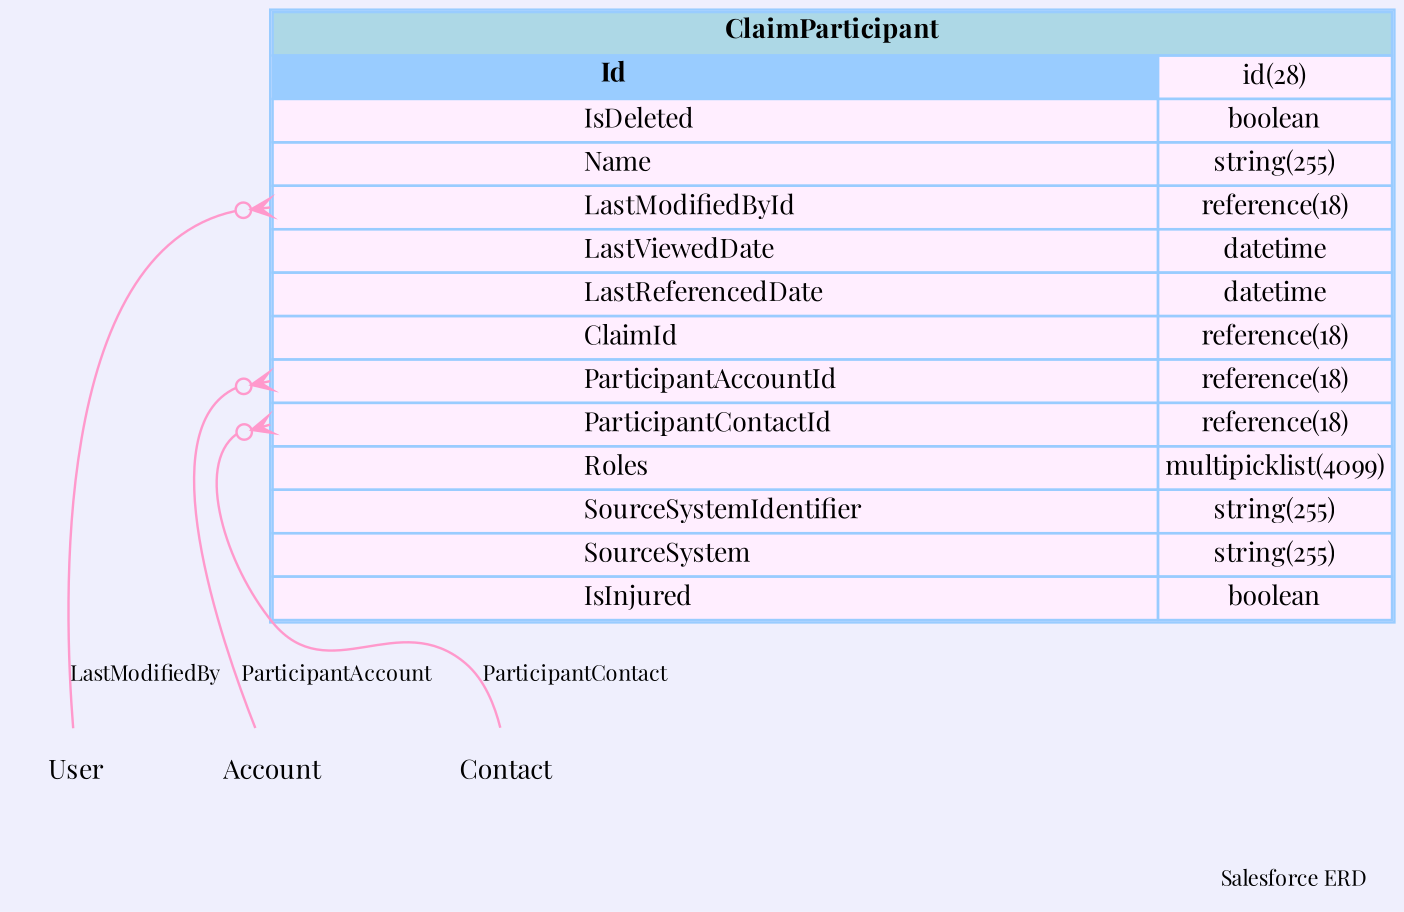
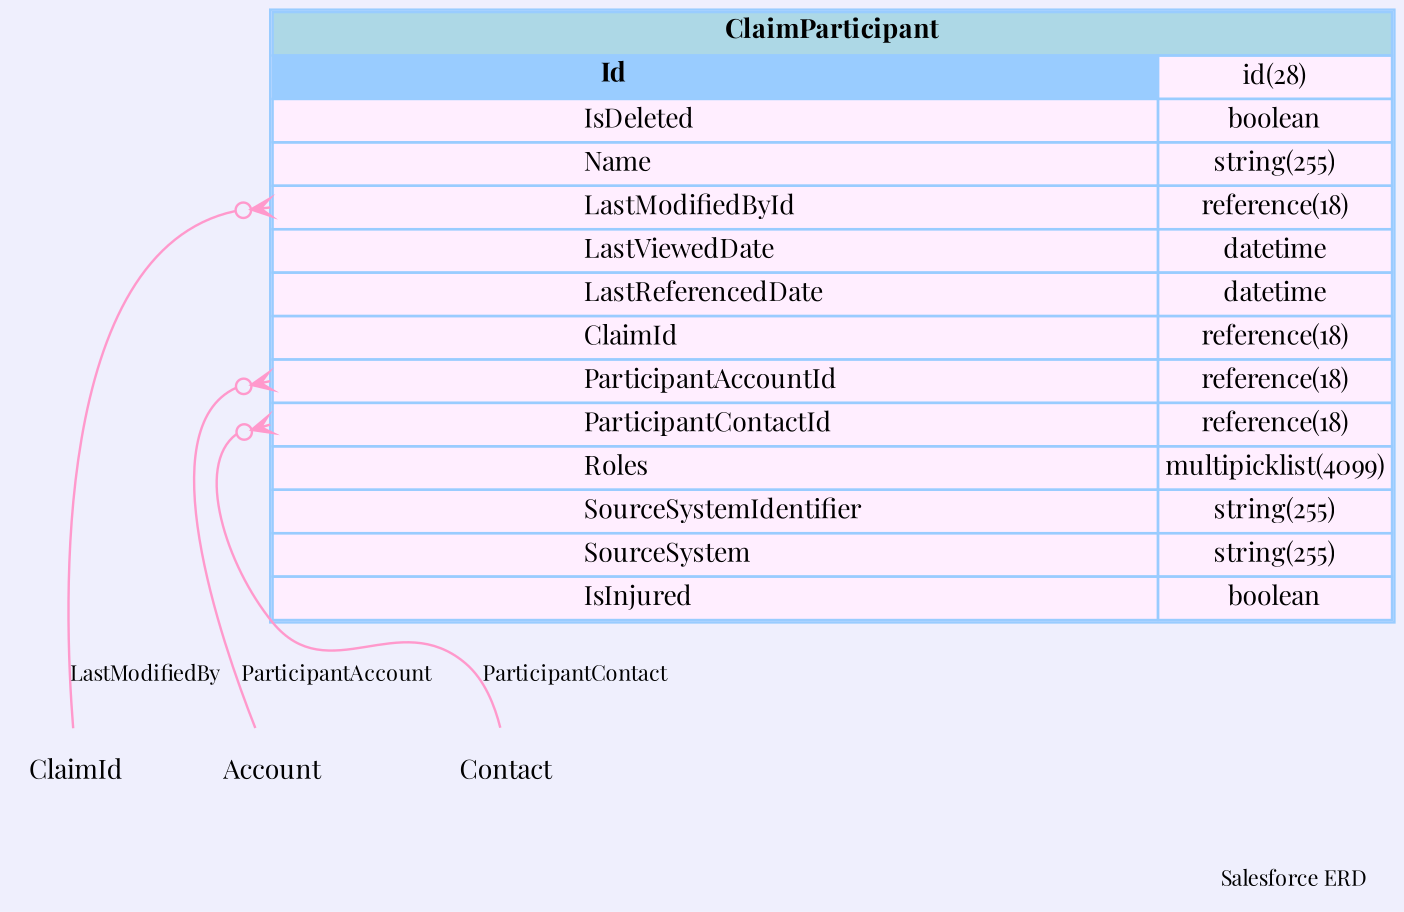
(77, 772) -> (77, 772)
